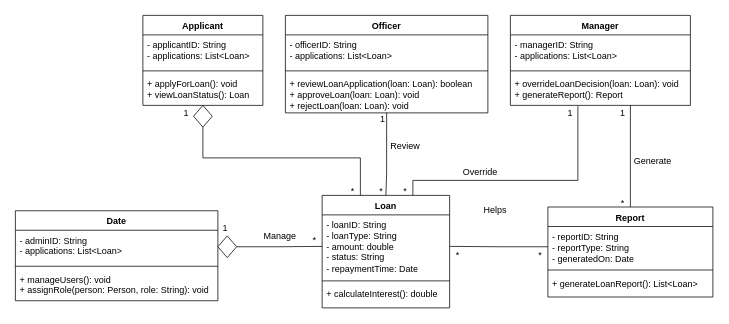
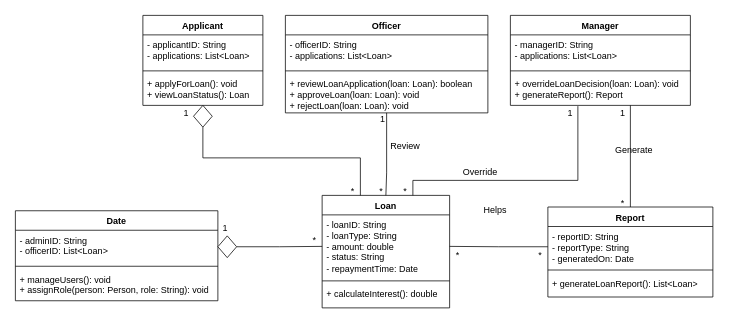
(653, 162) -> (634, 150)
(280, 237) -> none
(77, 247) -> (72, 247)
